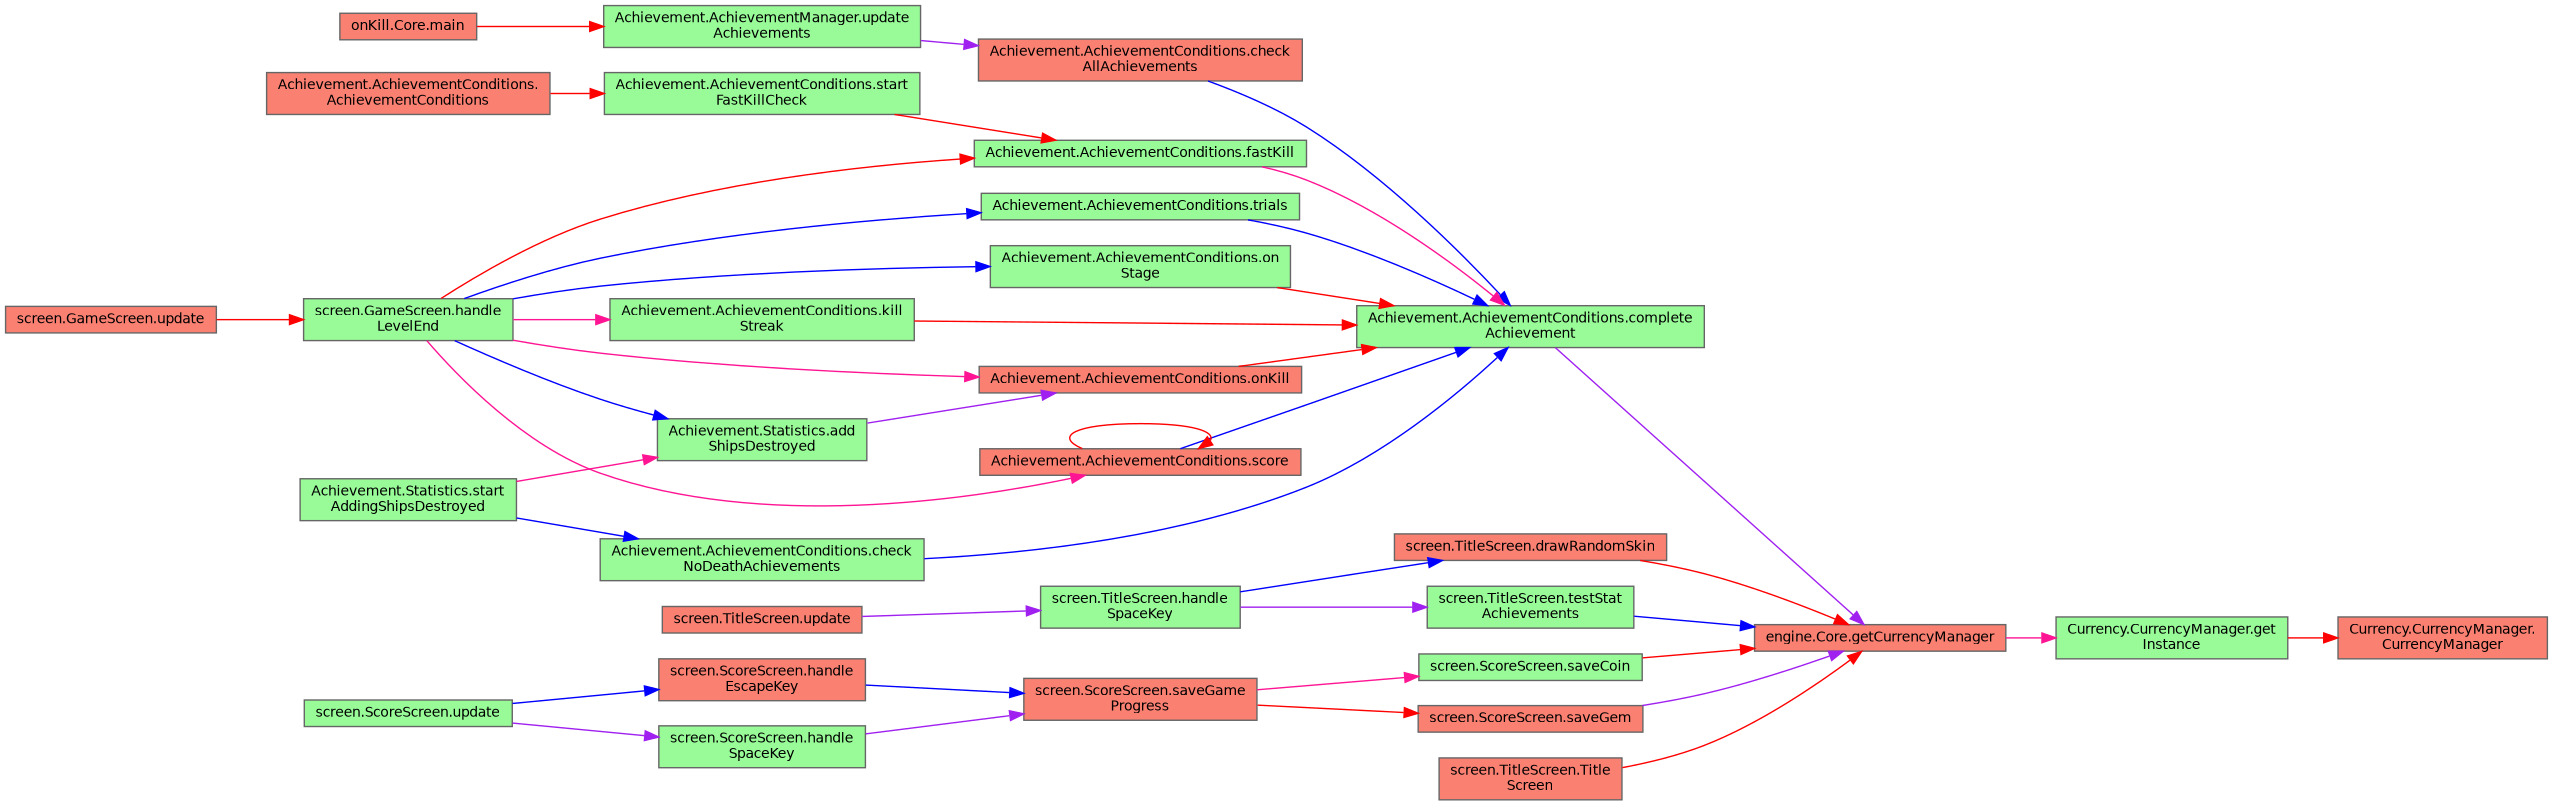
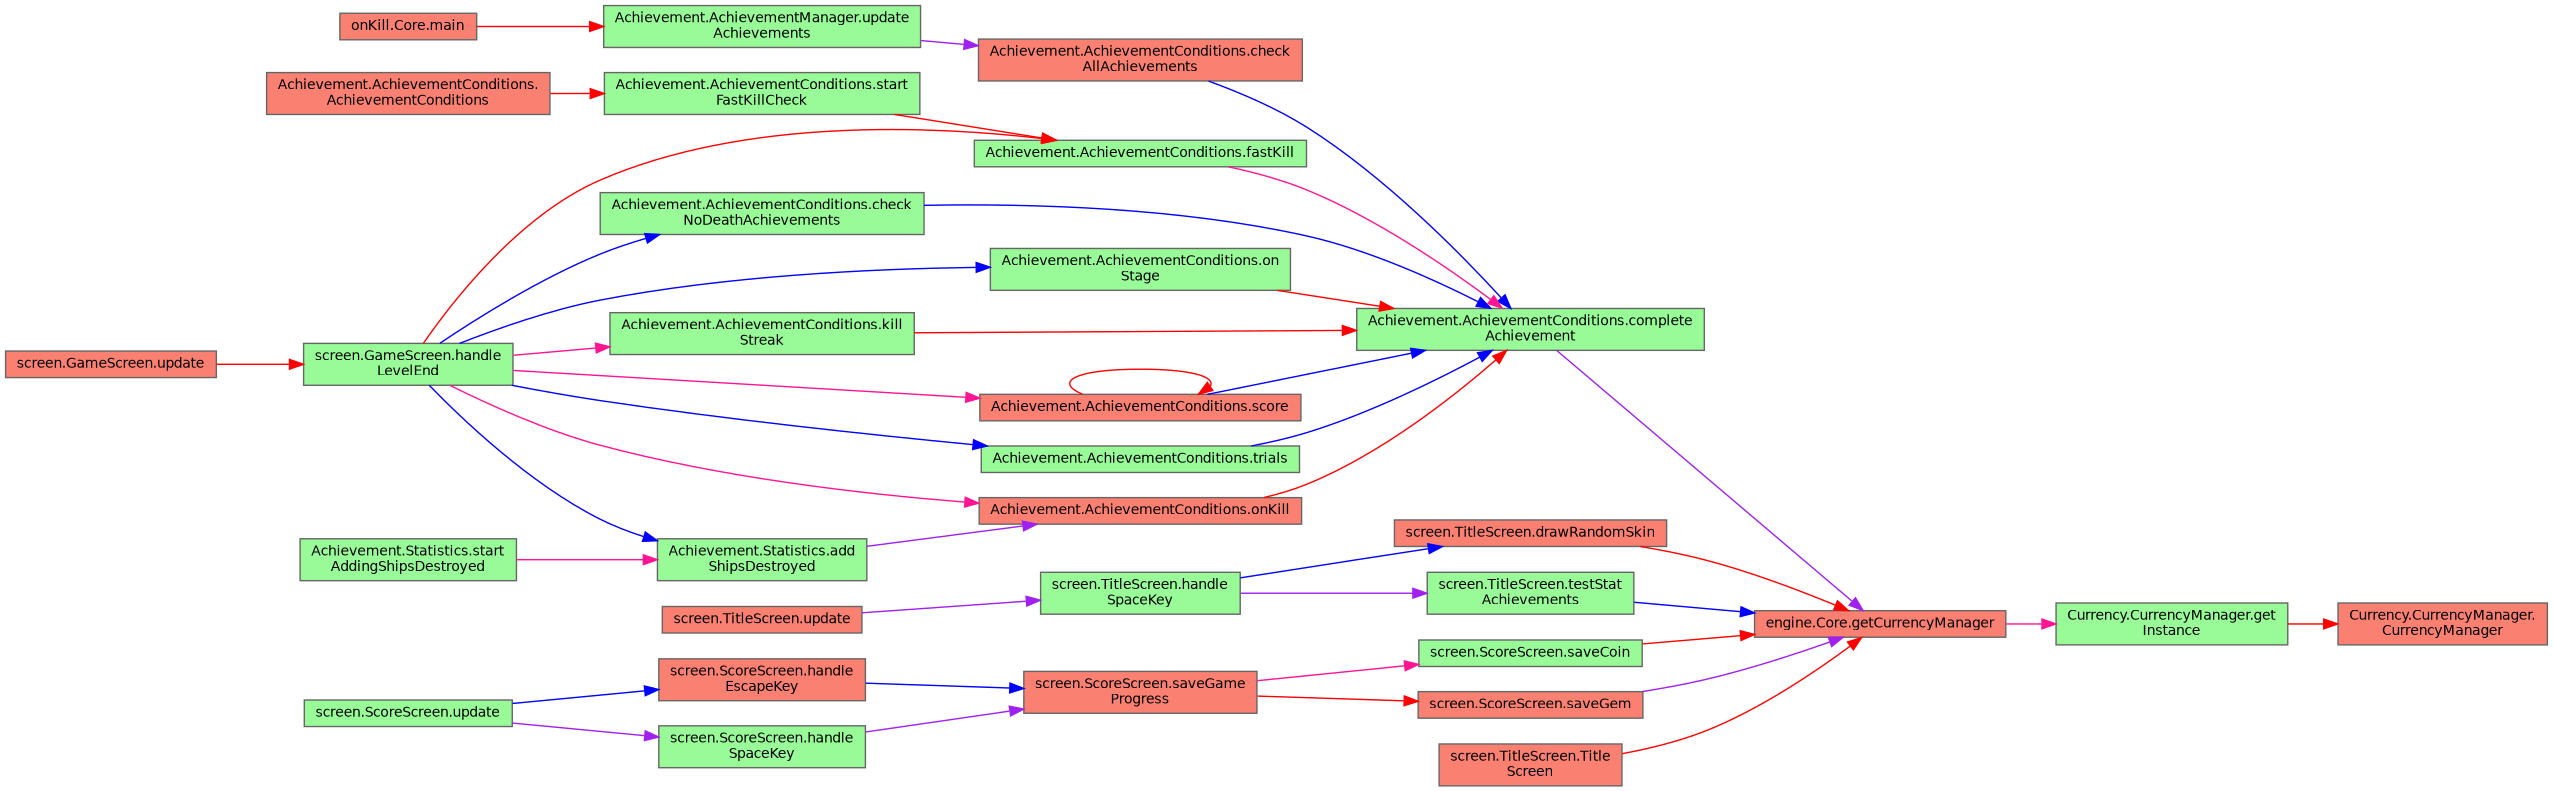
(570, 527) -> (539, 283)
